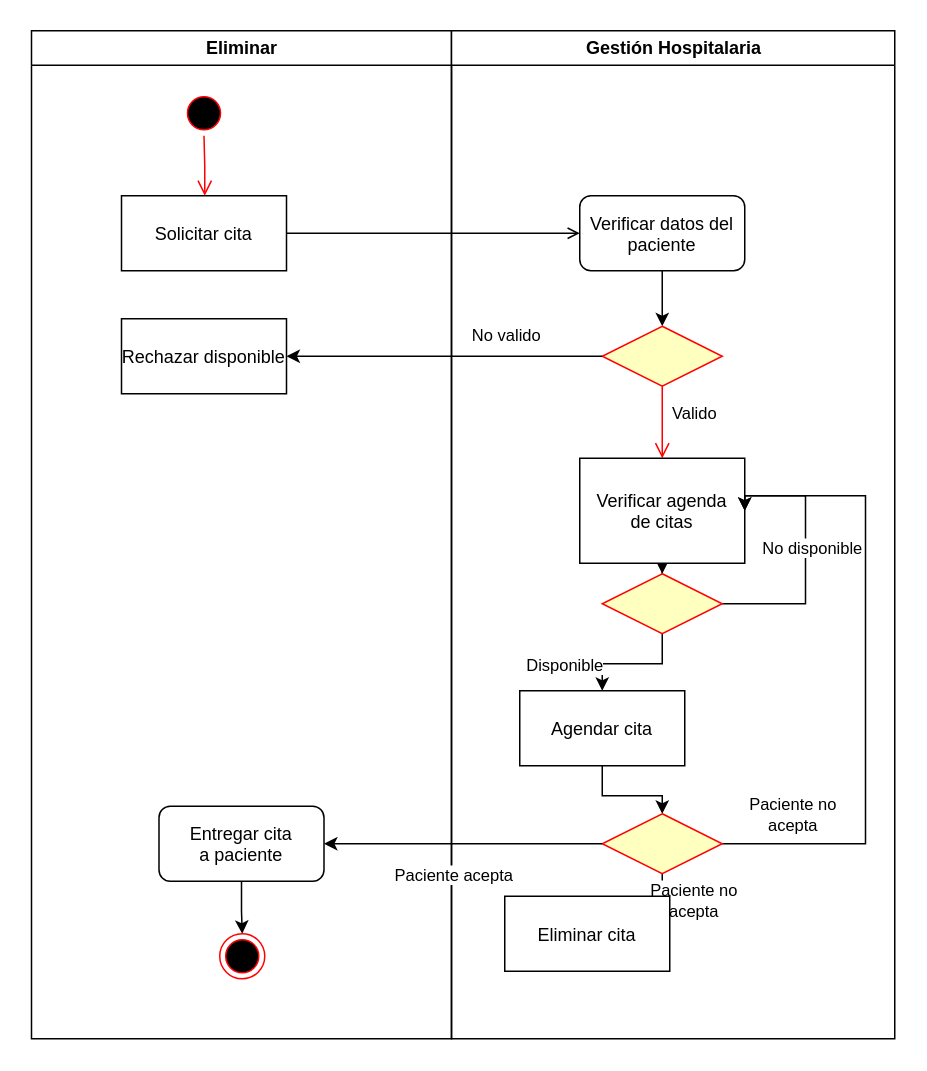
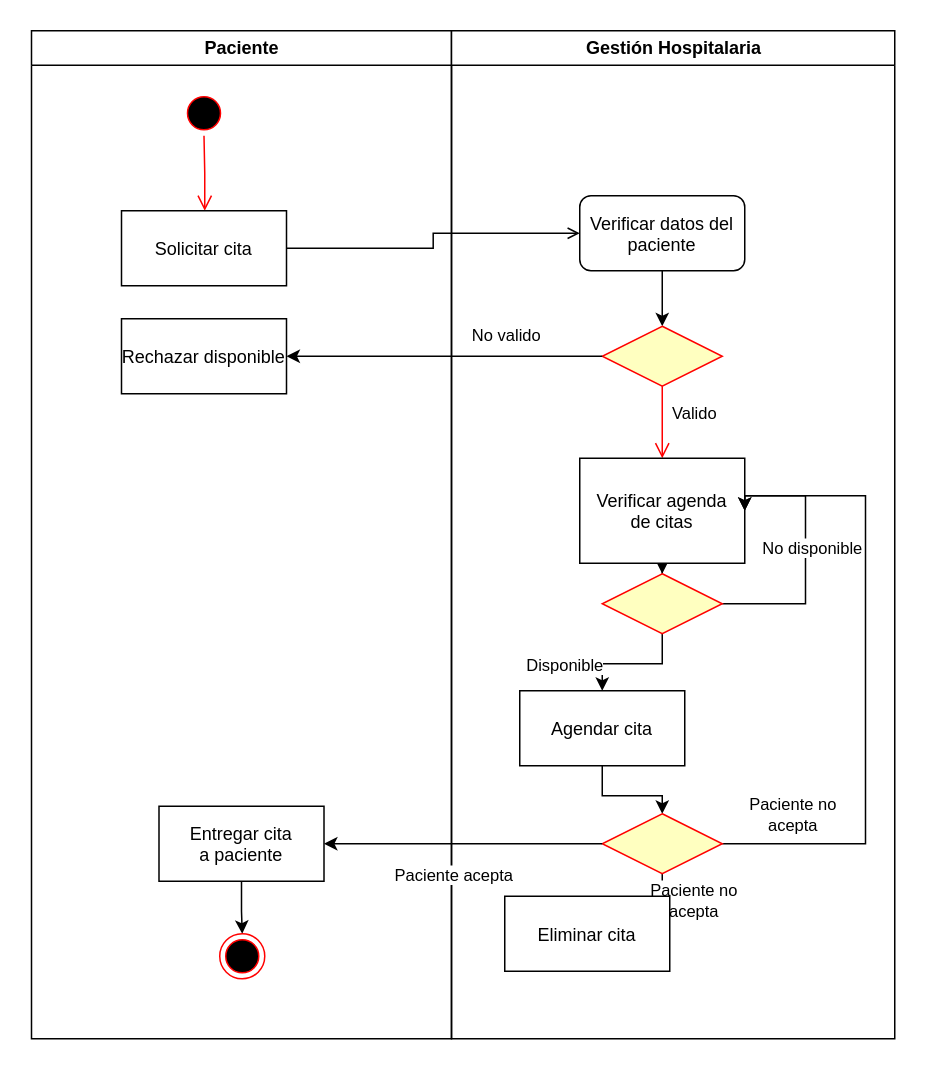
(242, 49) -> (242, 49)
(204, 233) -> (204, 248)
(242, 844) -> (242, 844)
